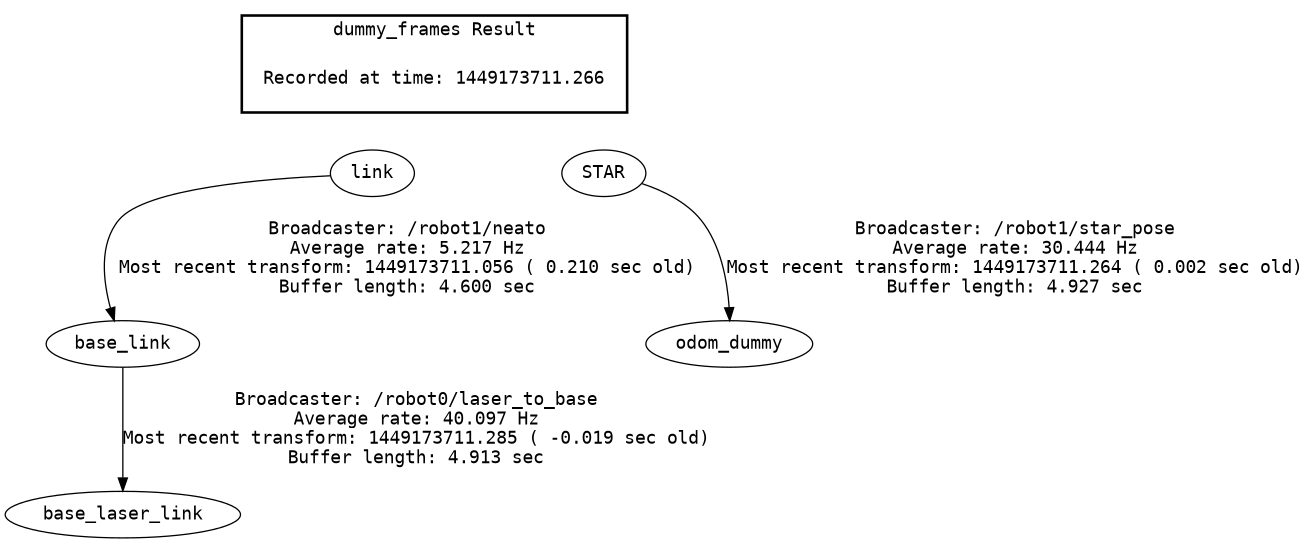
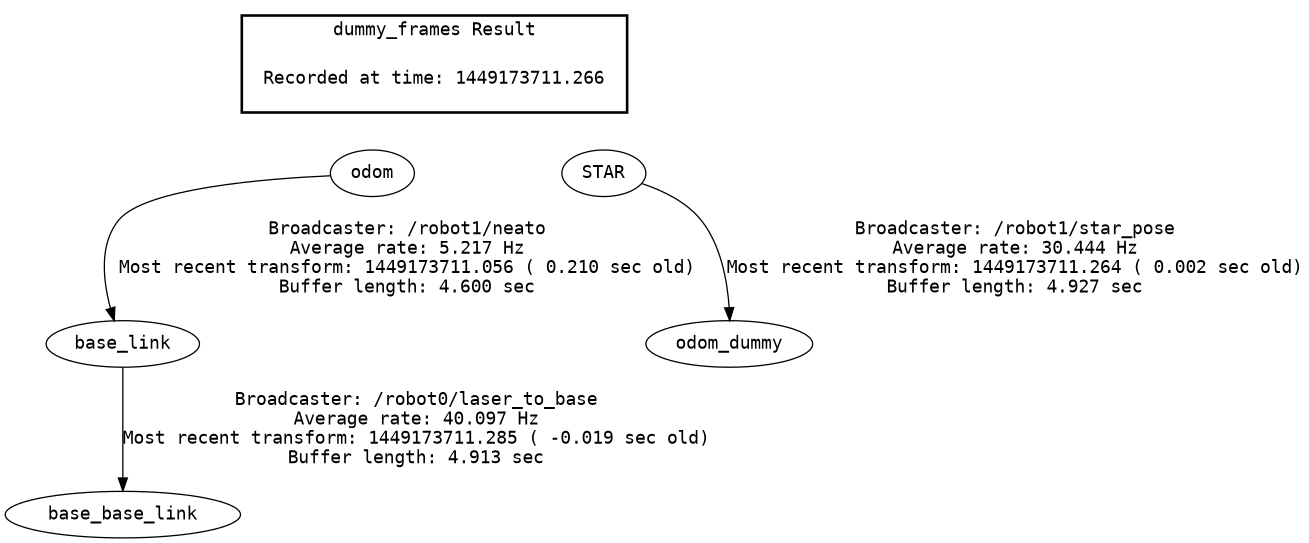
(372, 173) -> (372, 173)
(123, 515) -> (123, 515)
